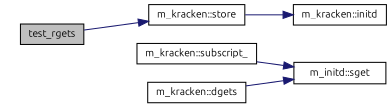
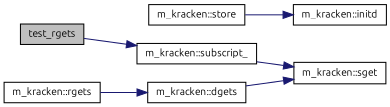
(111, 26) -> (105, 41)
(340, 73) -> (340, 73)
none -> (52, 93)
